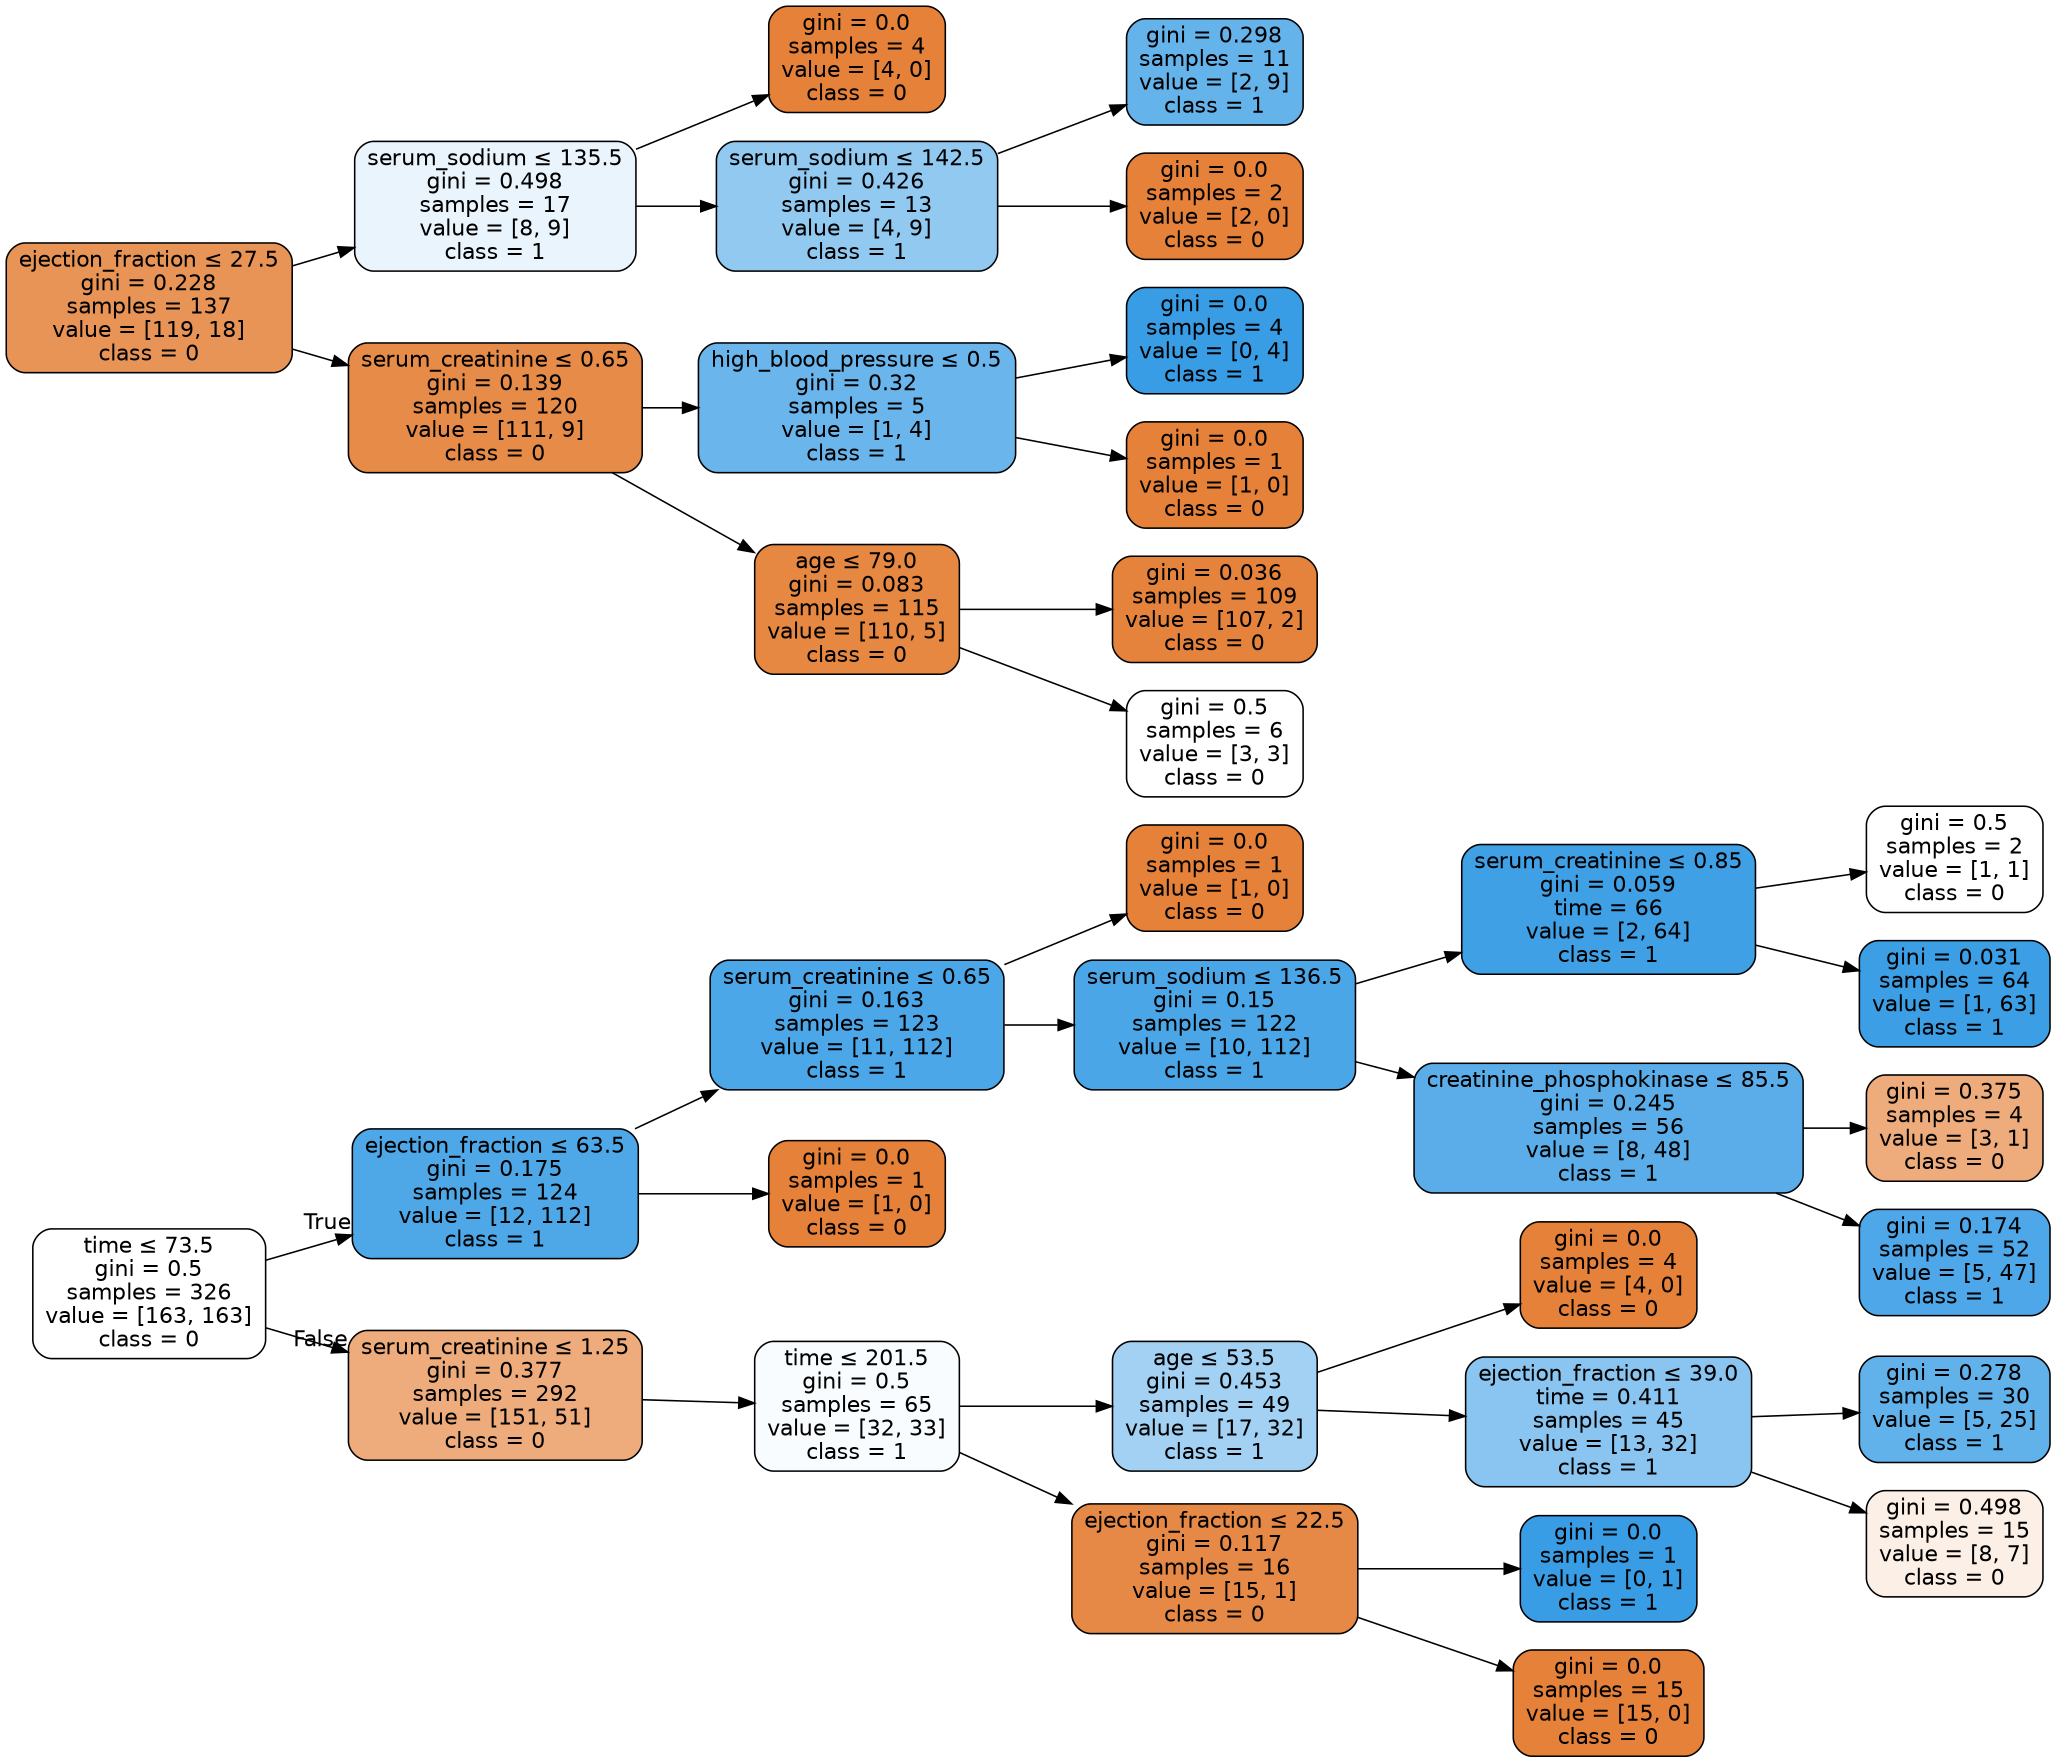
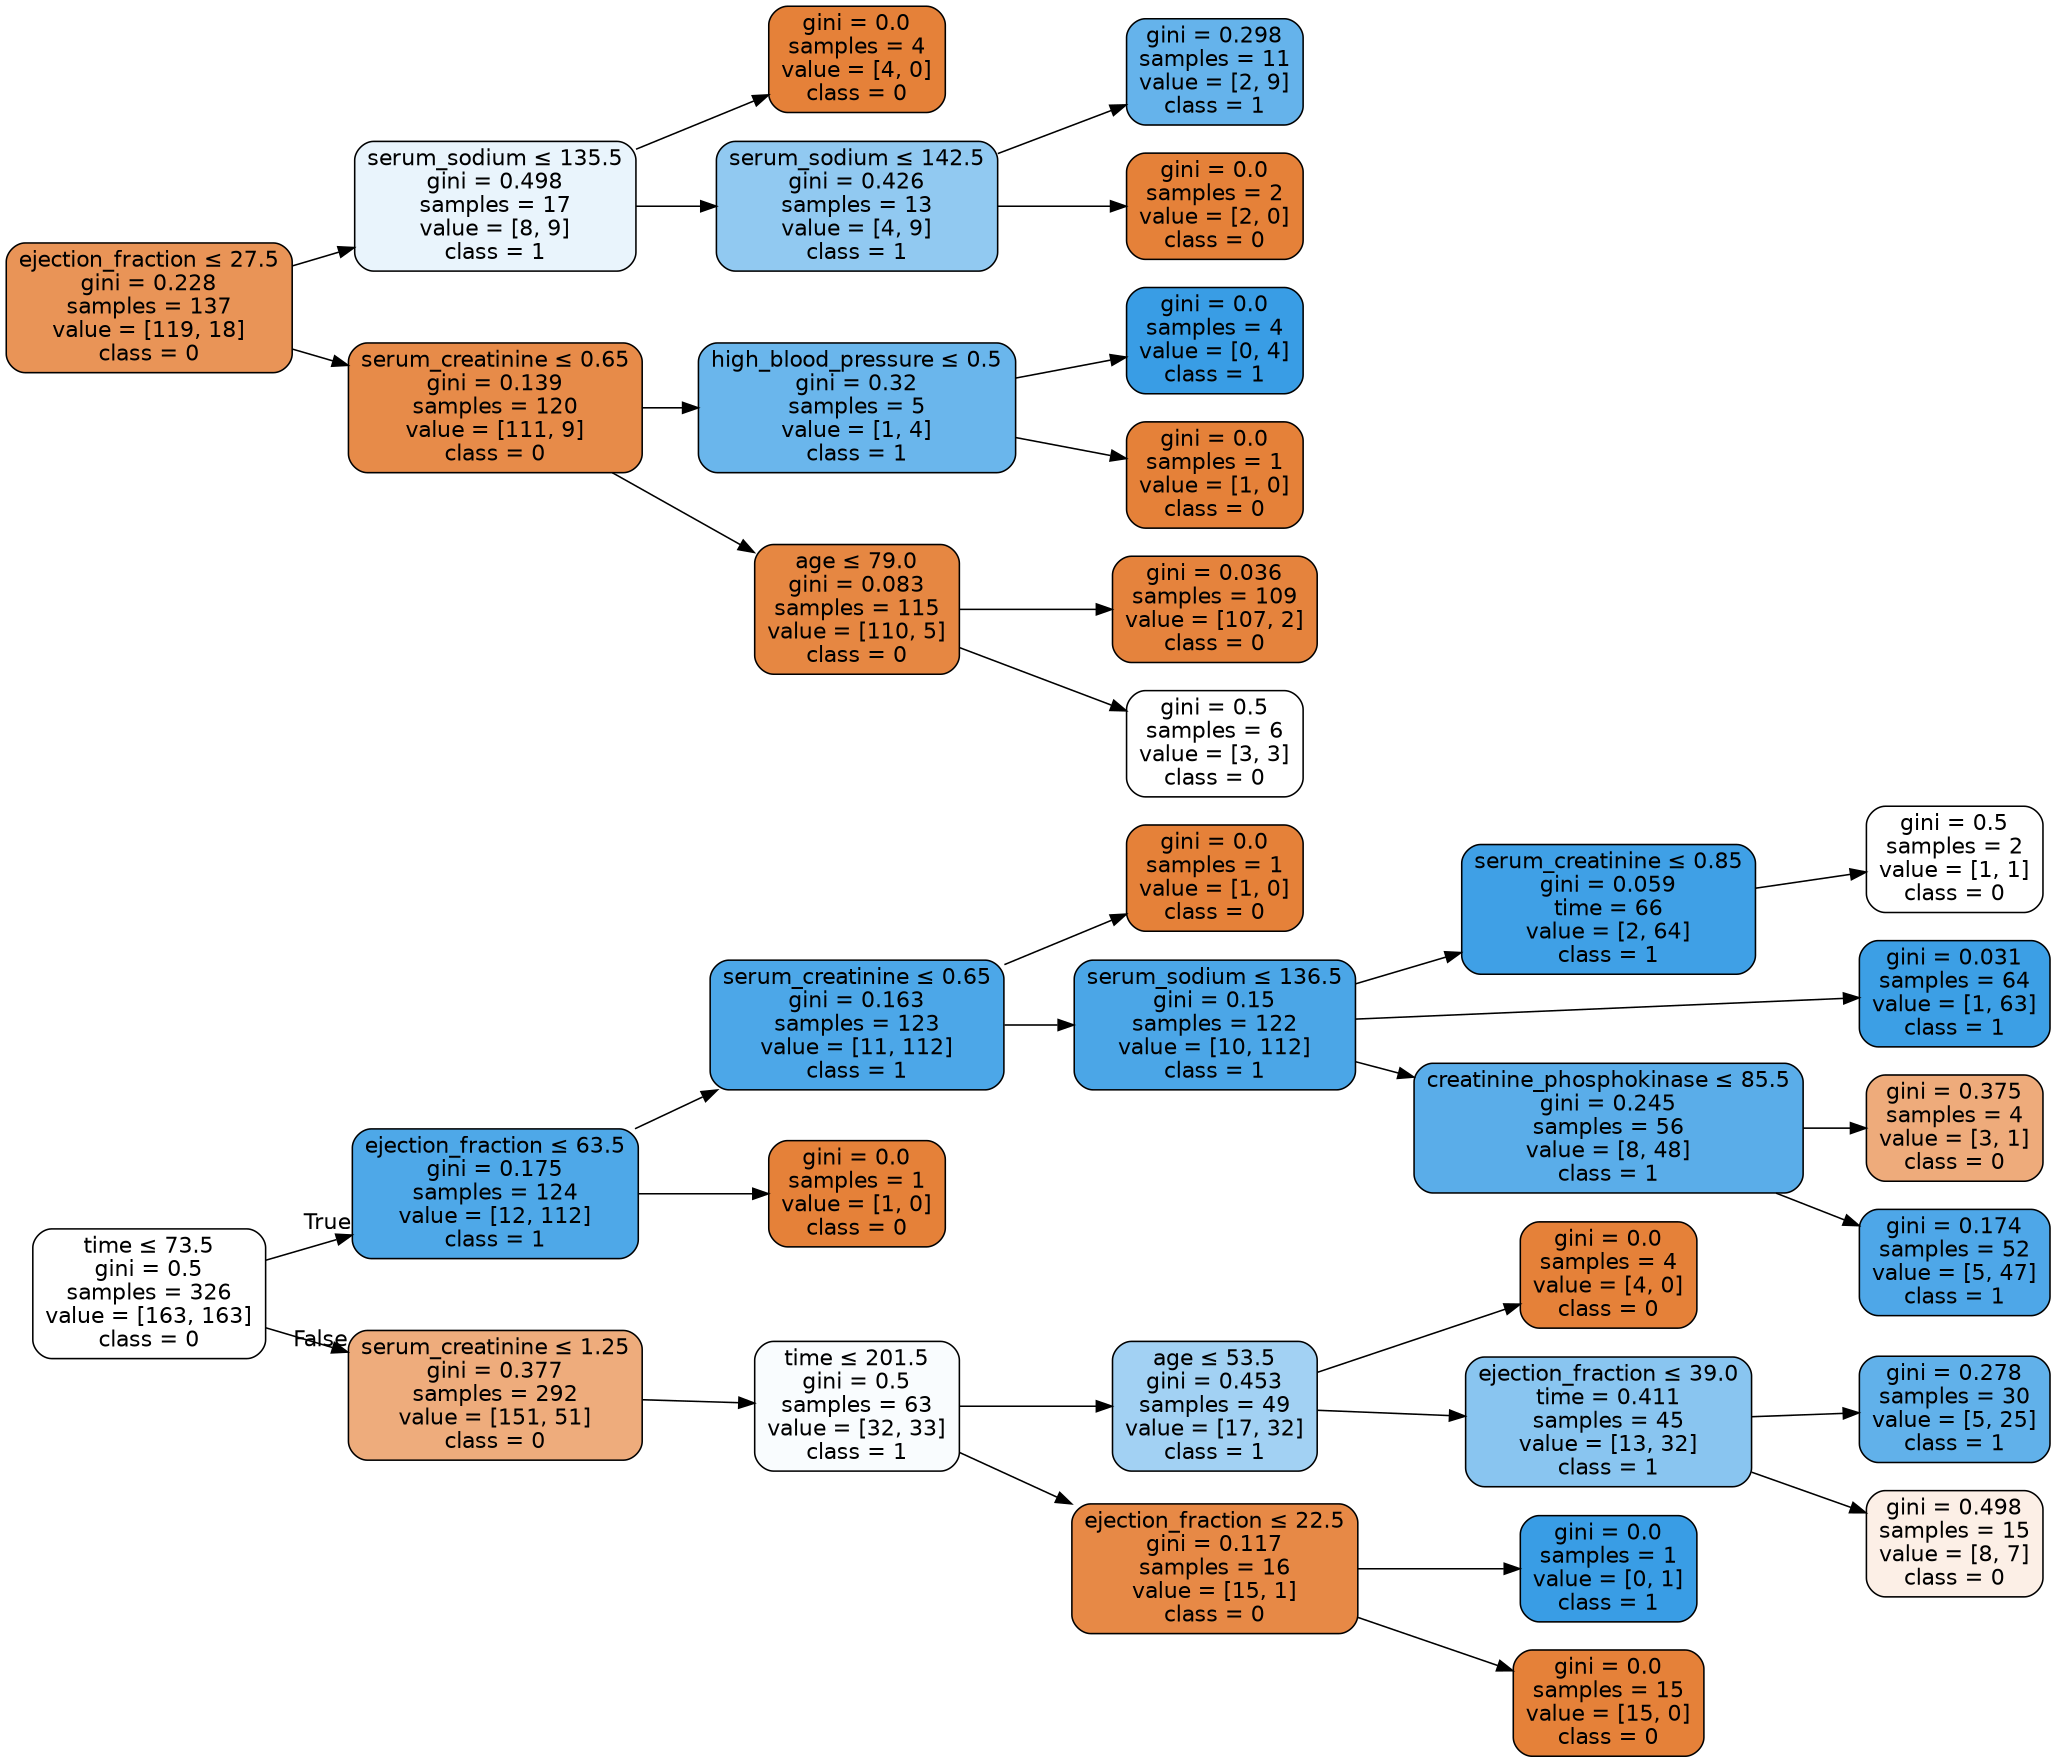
(1800, 956) -> (1600, 1009)
(857, 1405) -> (857, 1405)
